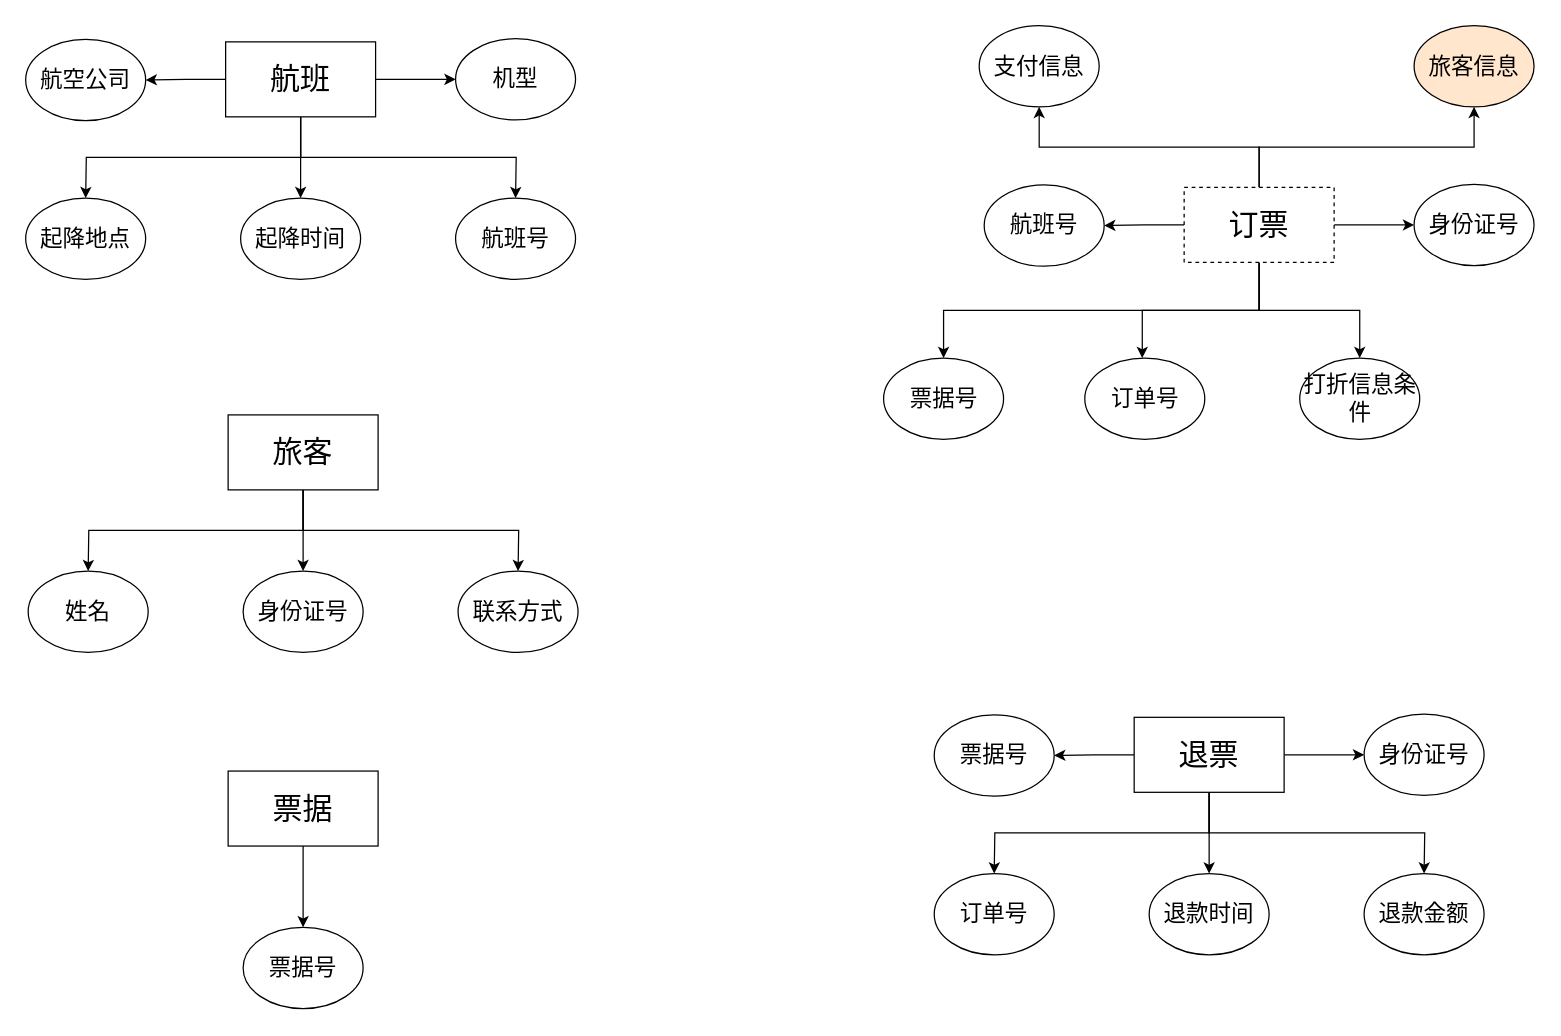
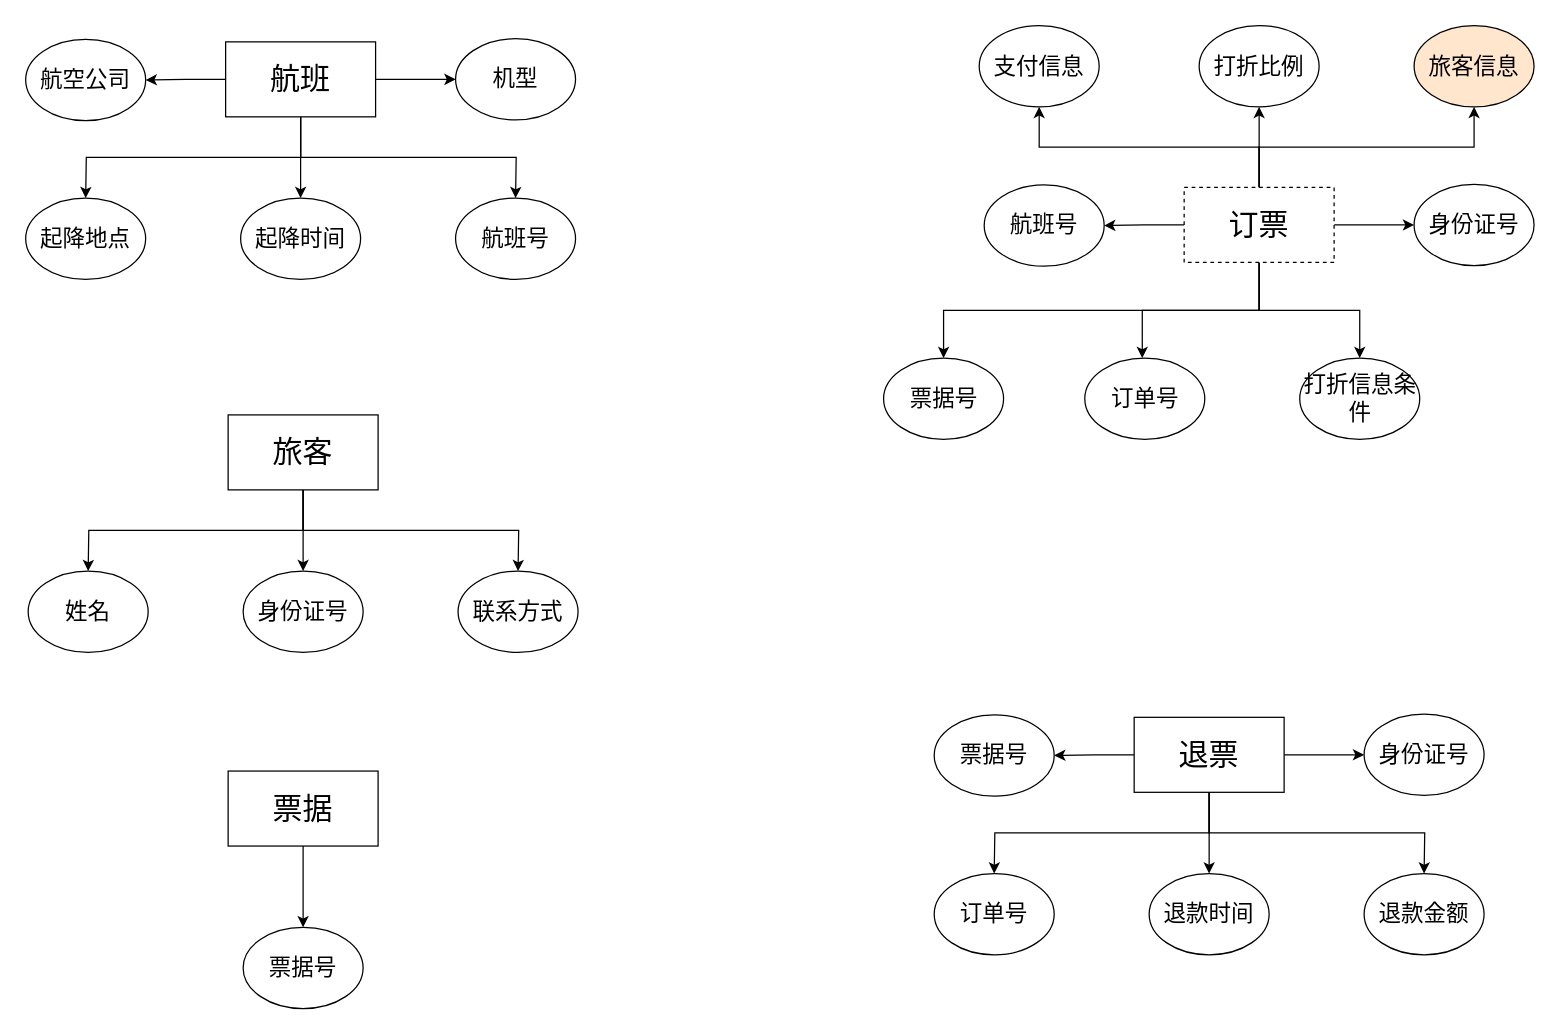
none -> (1259, 66)
none -> (1259, 130)
